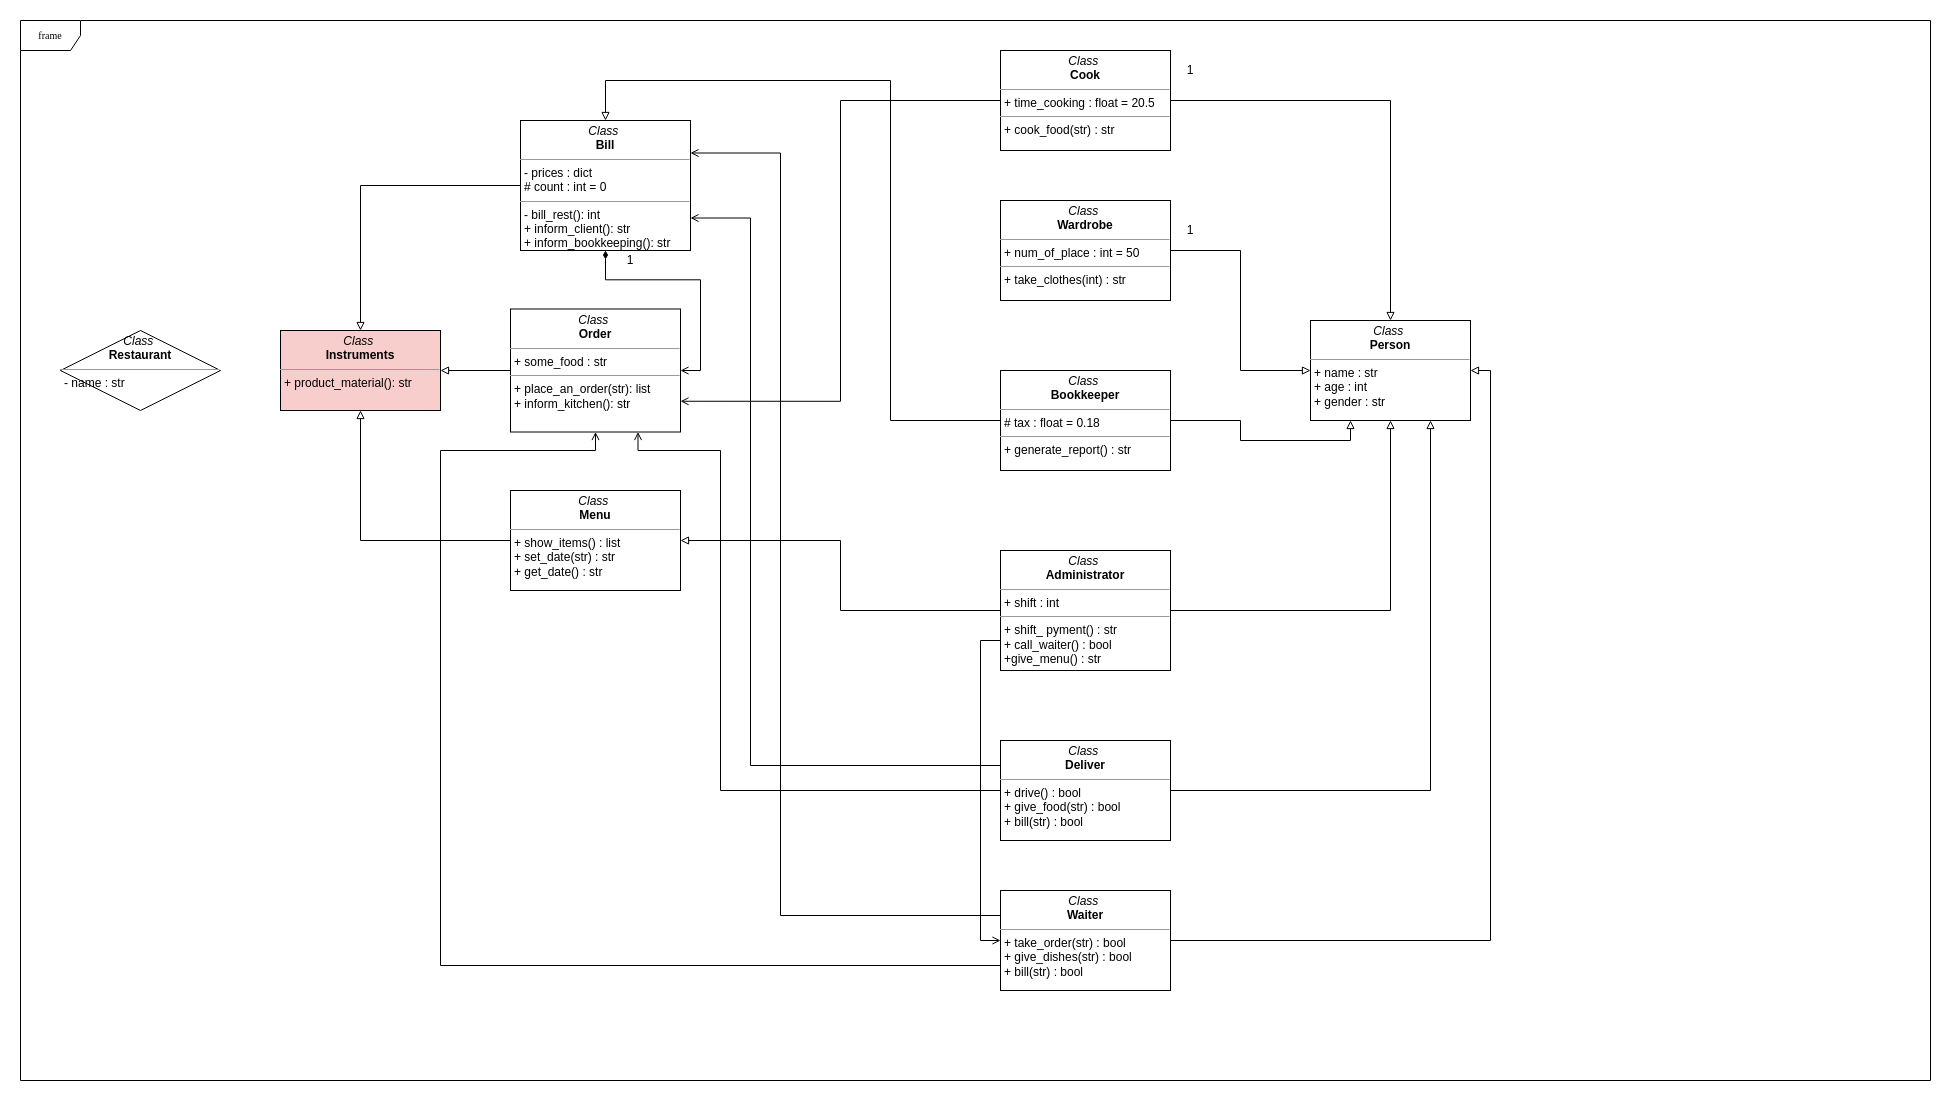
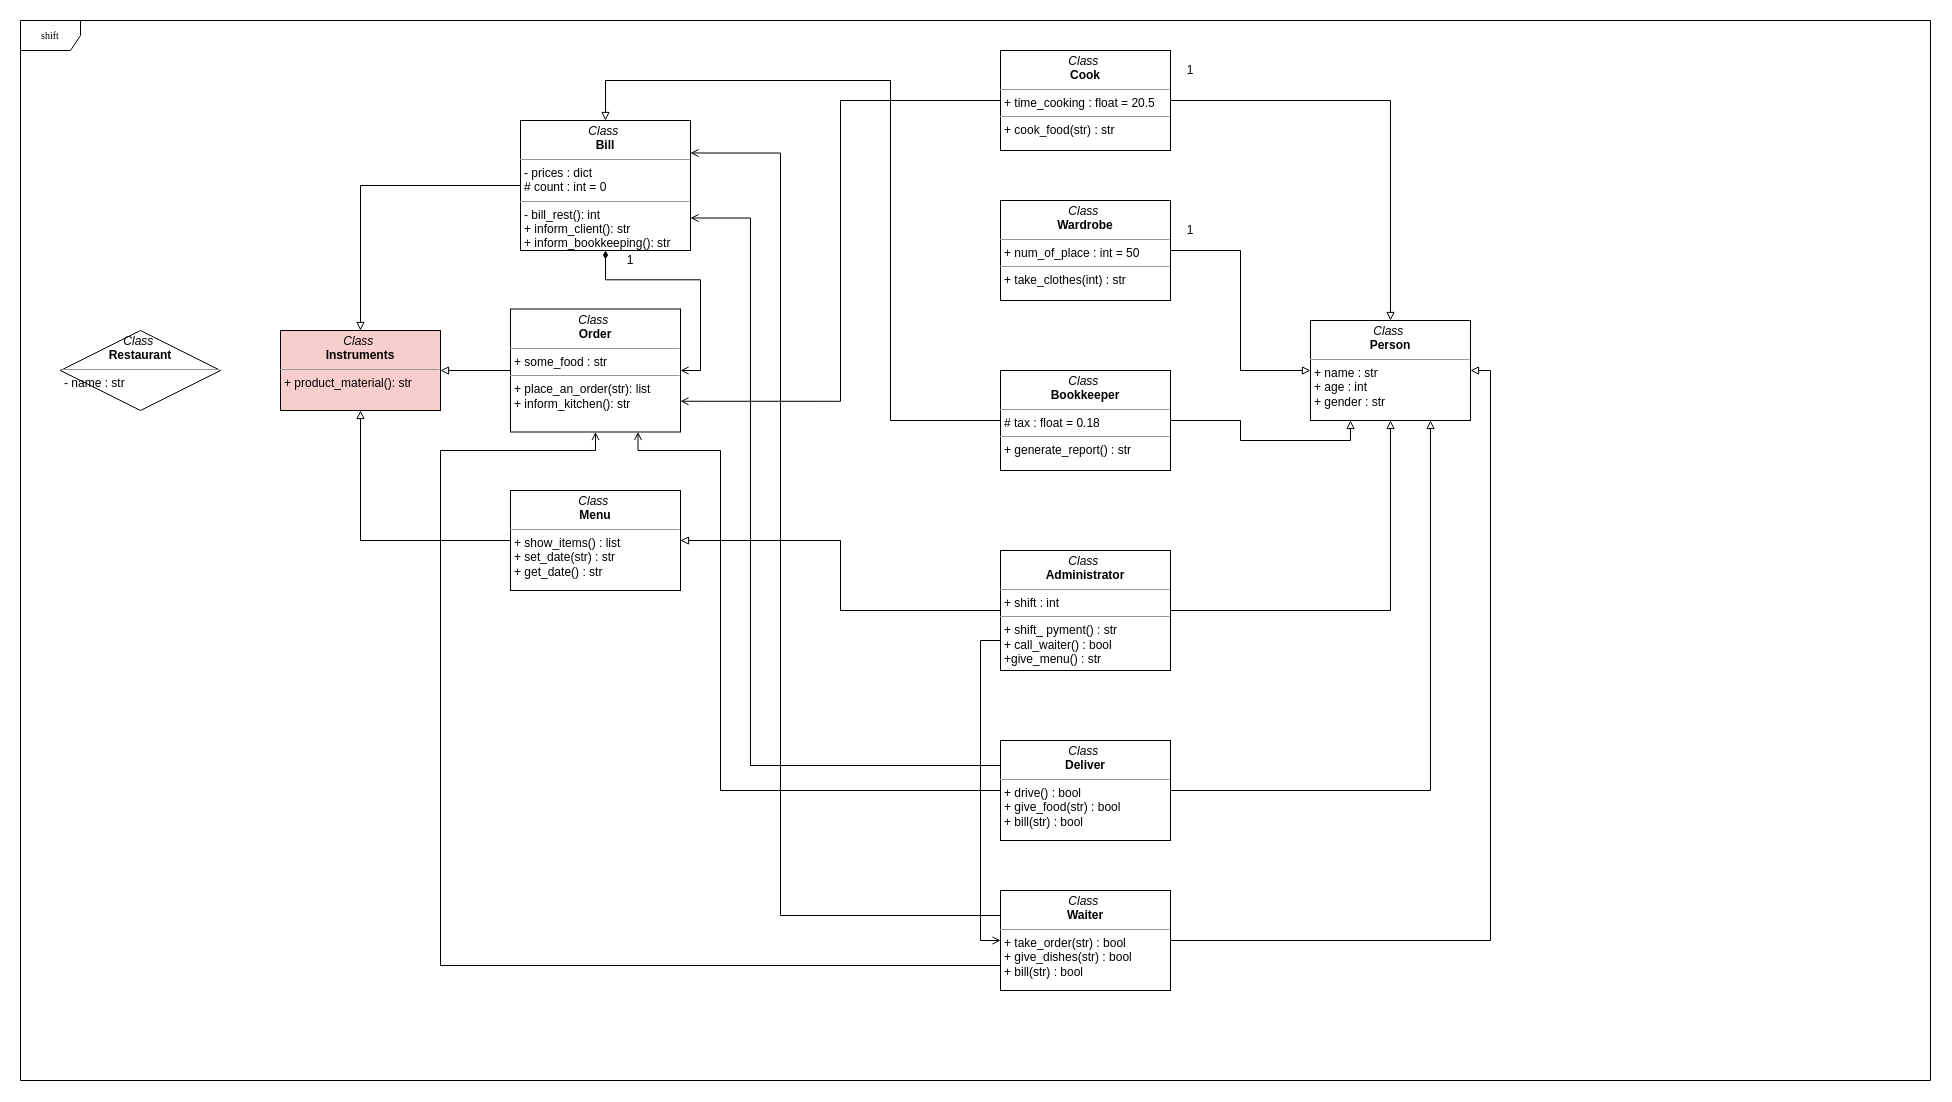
(51, 36) -> (51, 36)
